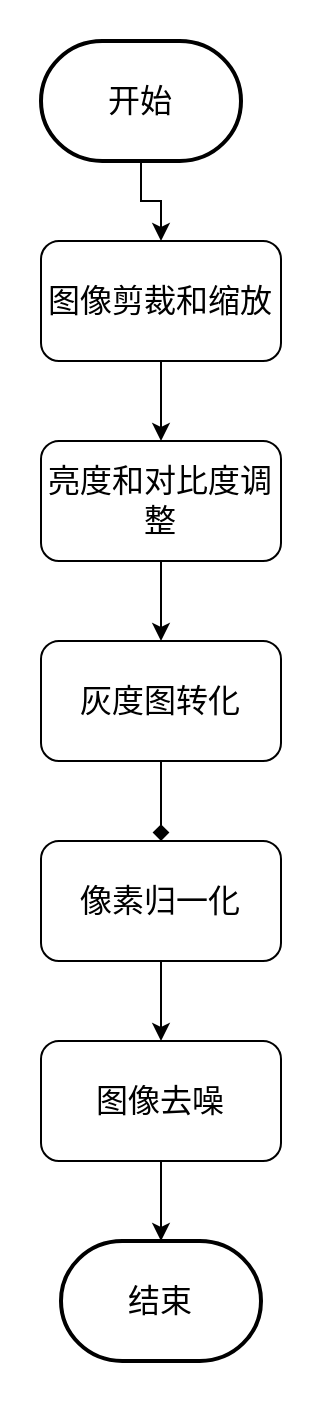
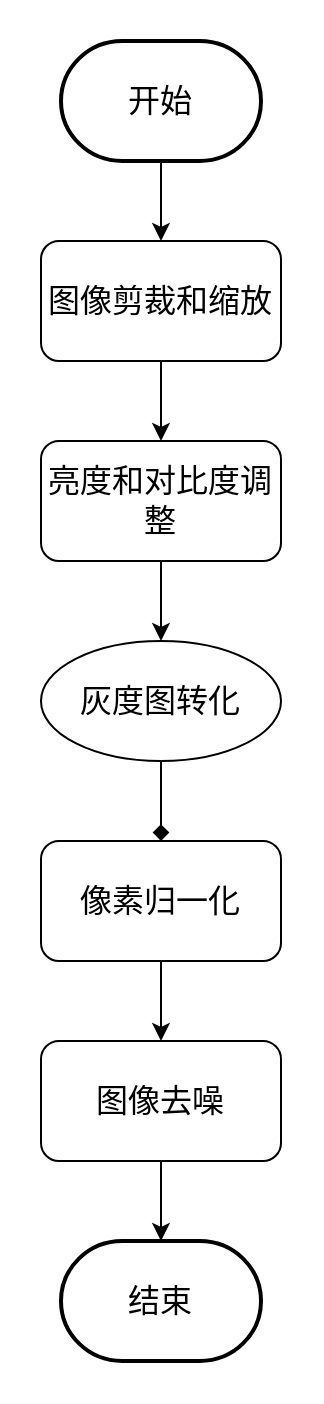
(141, 101) -> (161, 101)
(161, 701) -> (161, 701)
